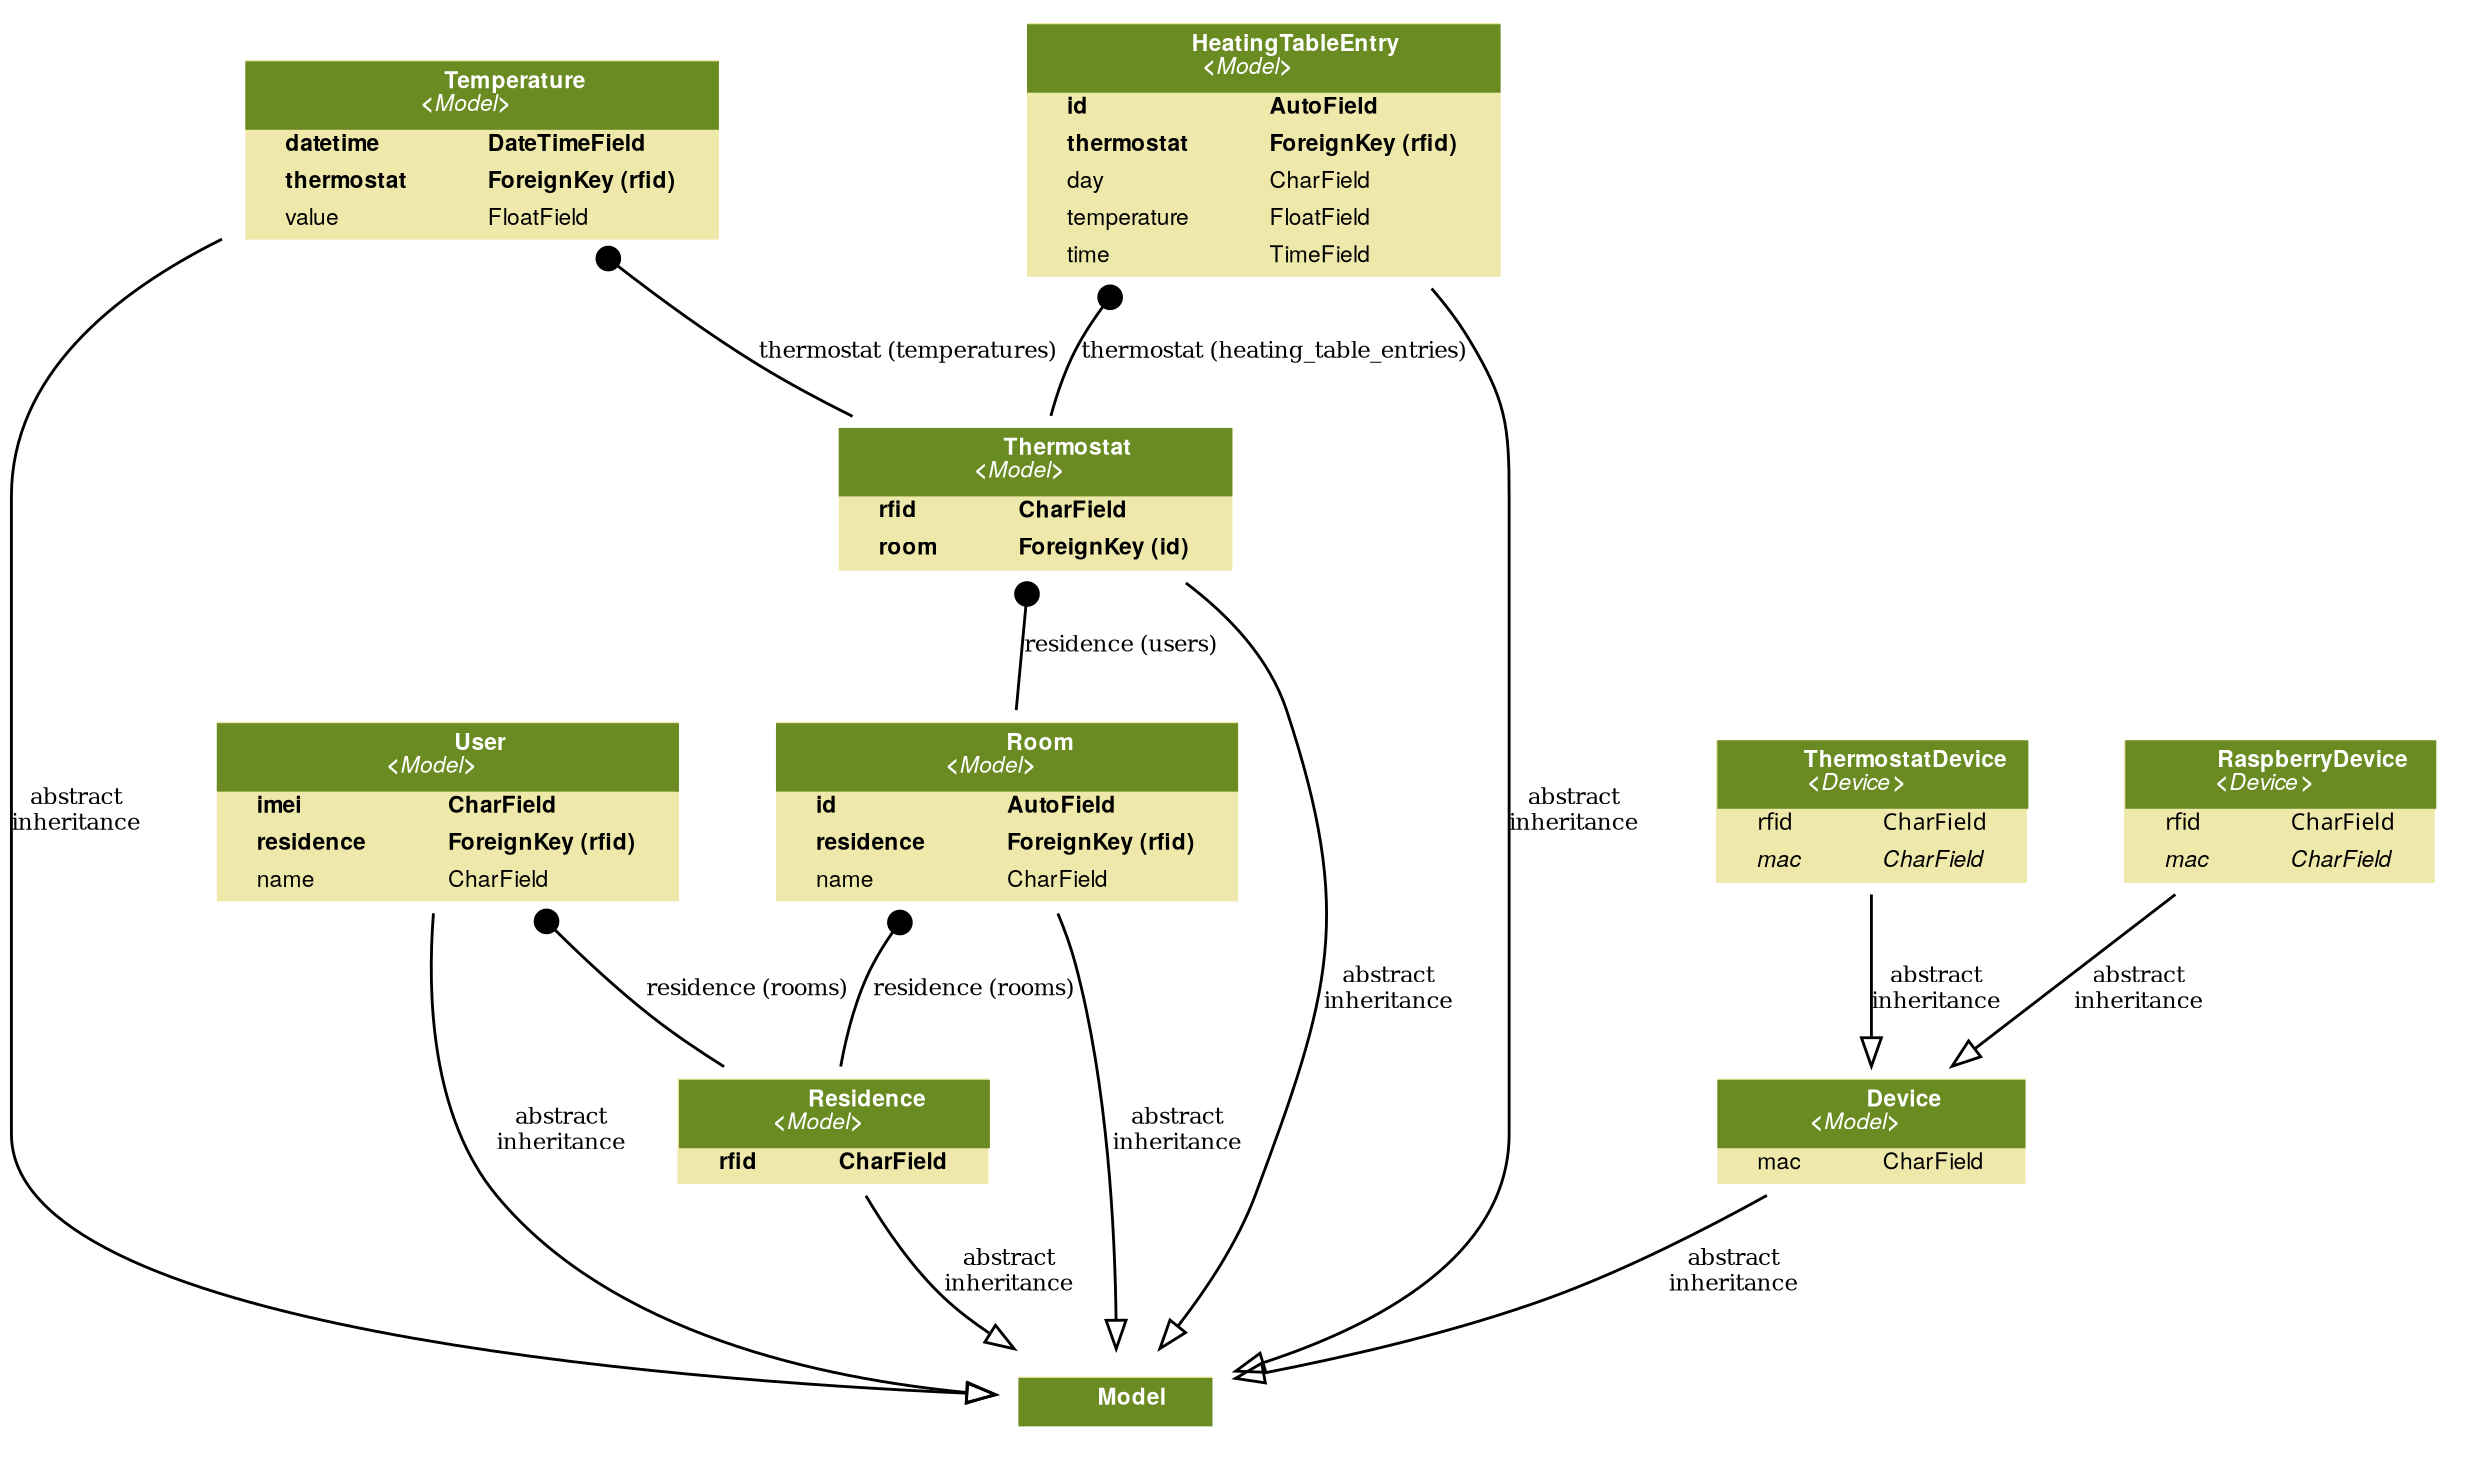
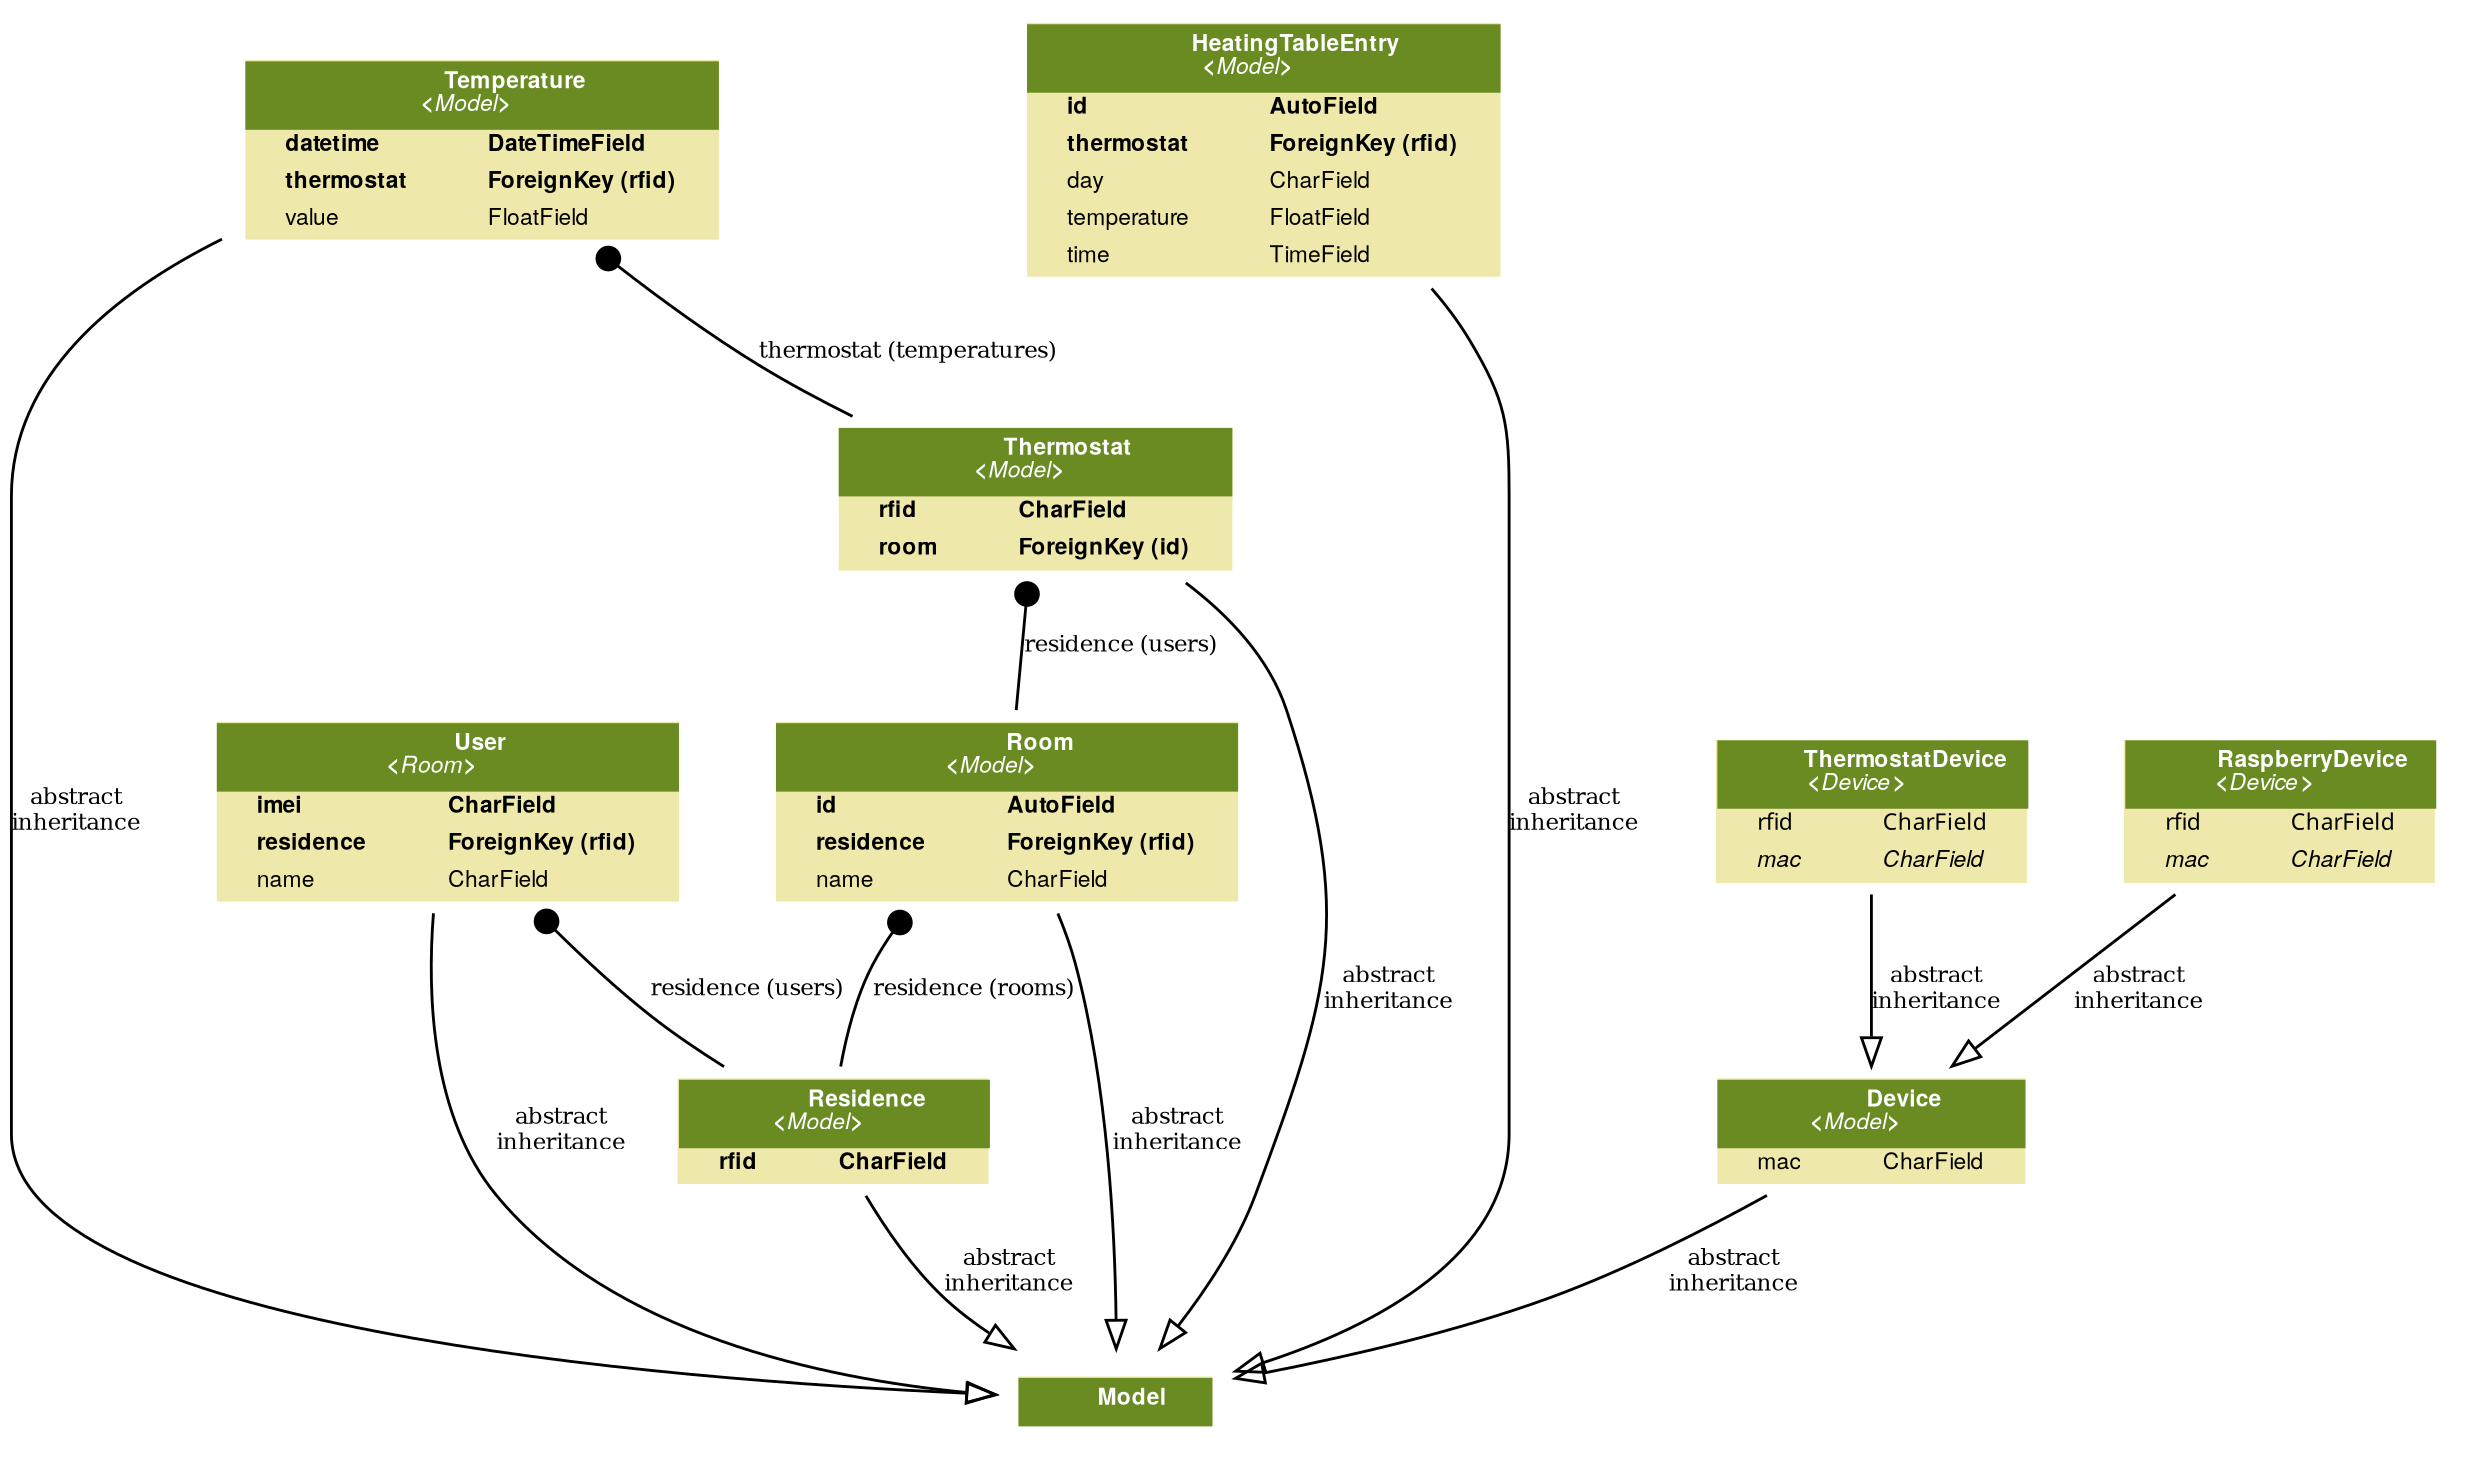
(1071, 359) -> none
(432, 766) -> (432, 766)
(747, 990) -> (747, 990)
